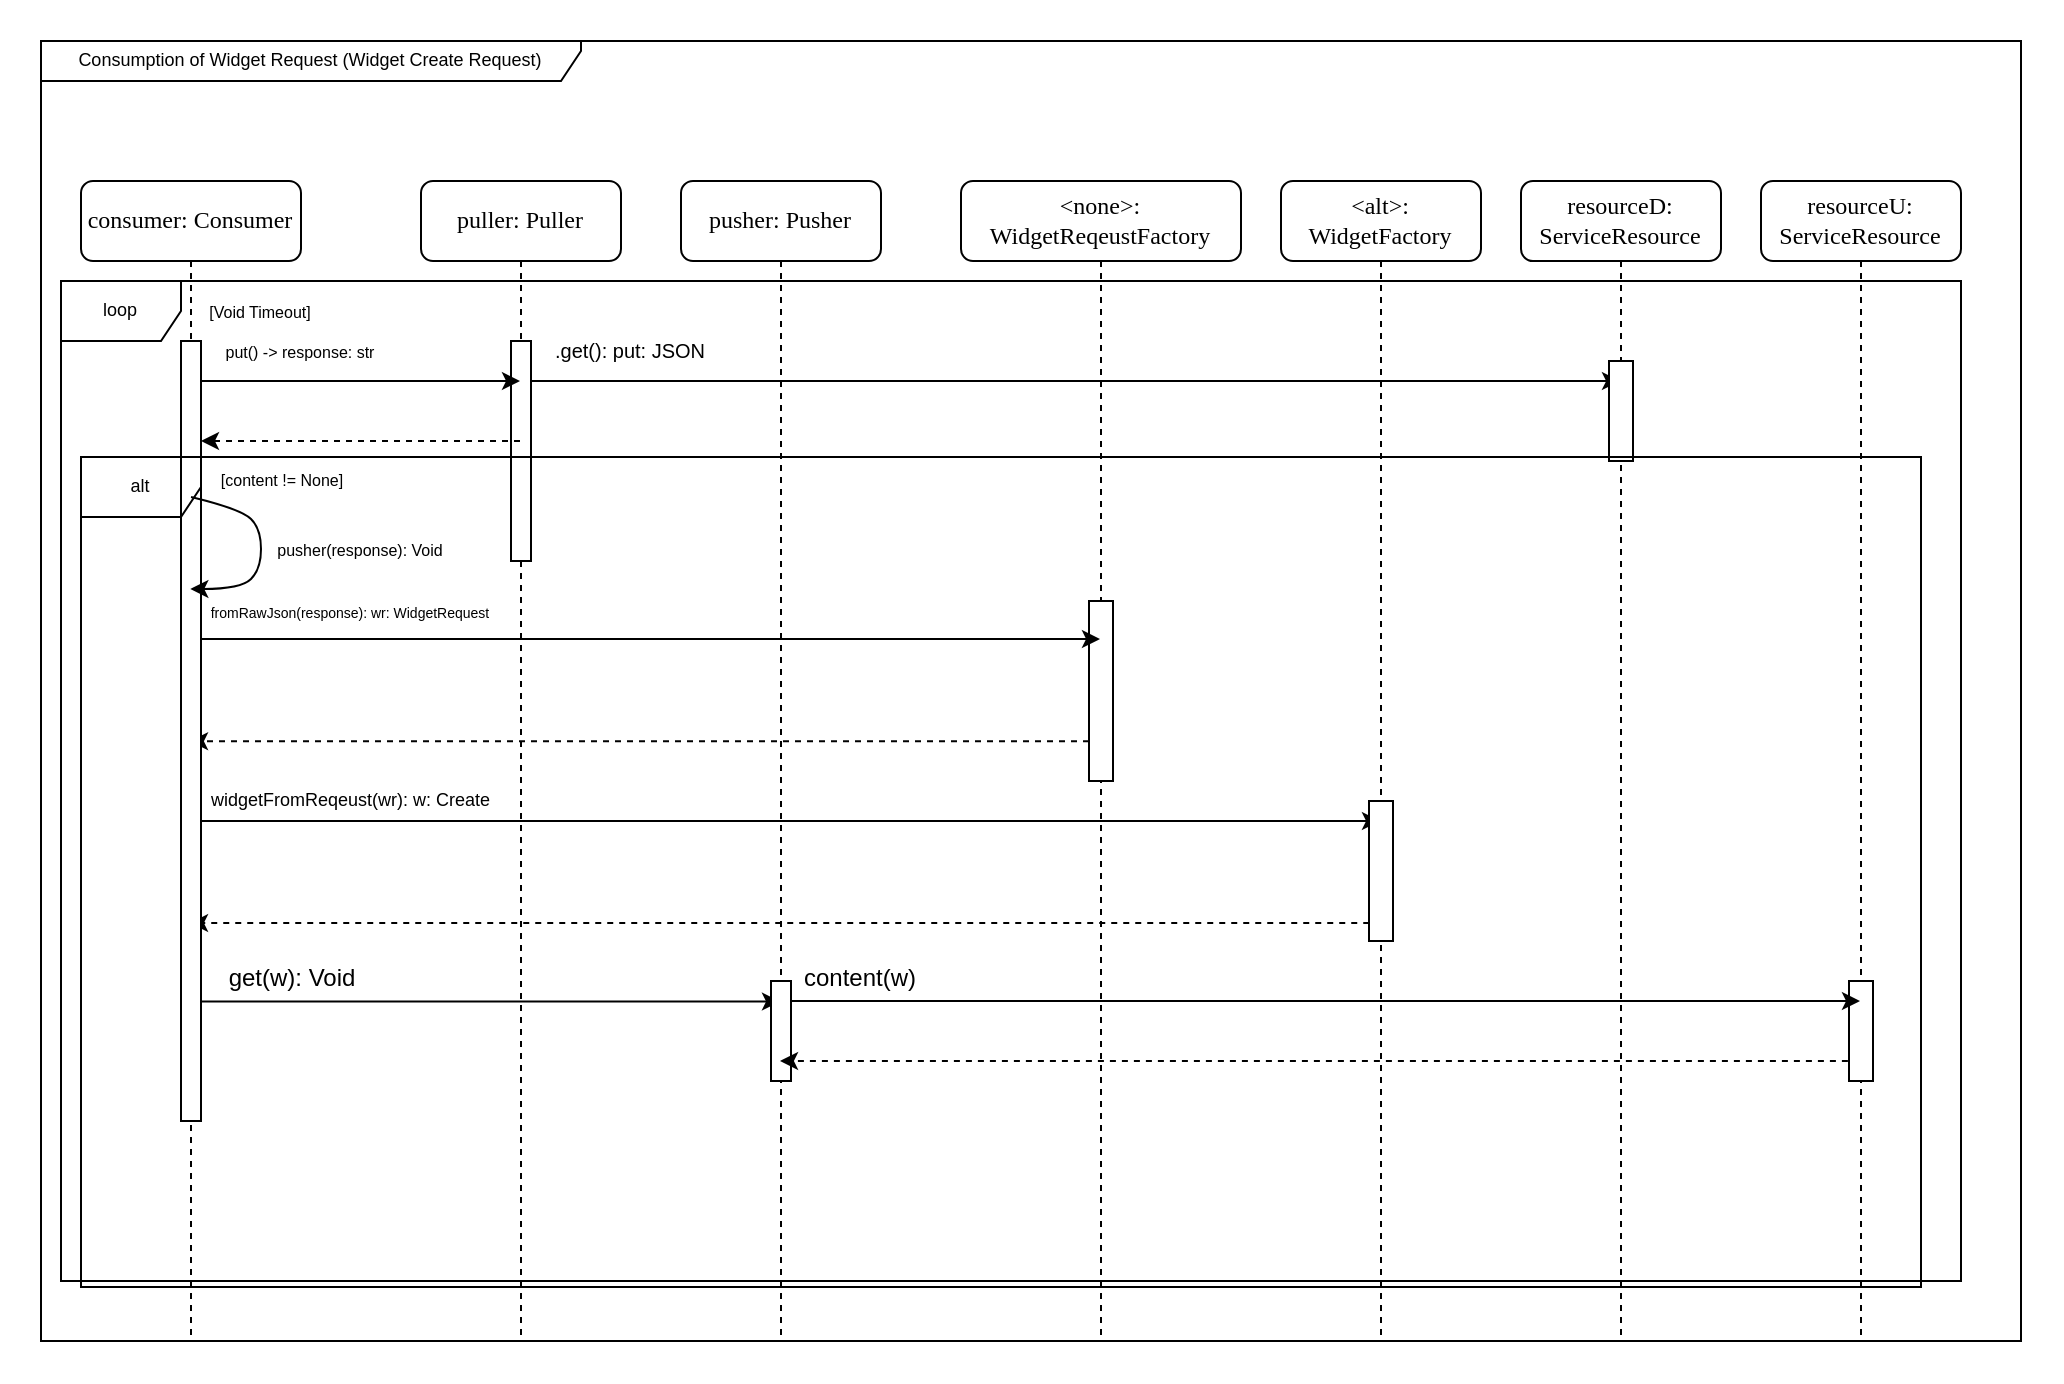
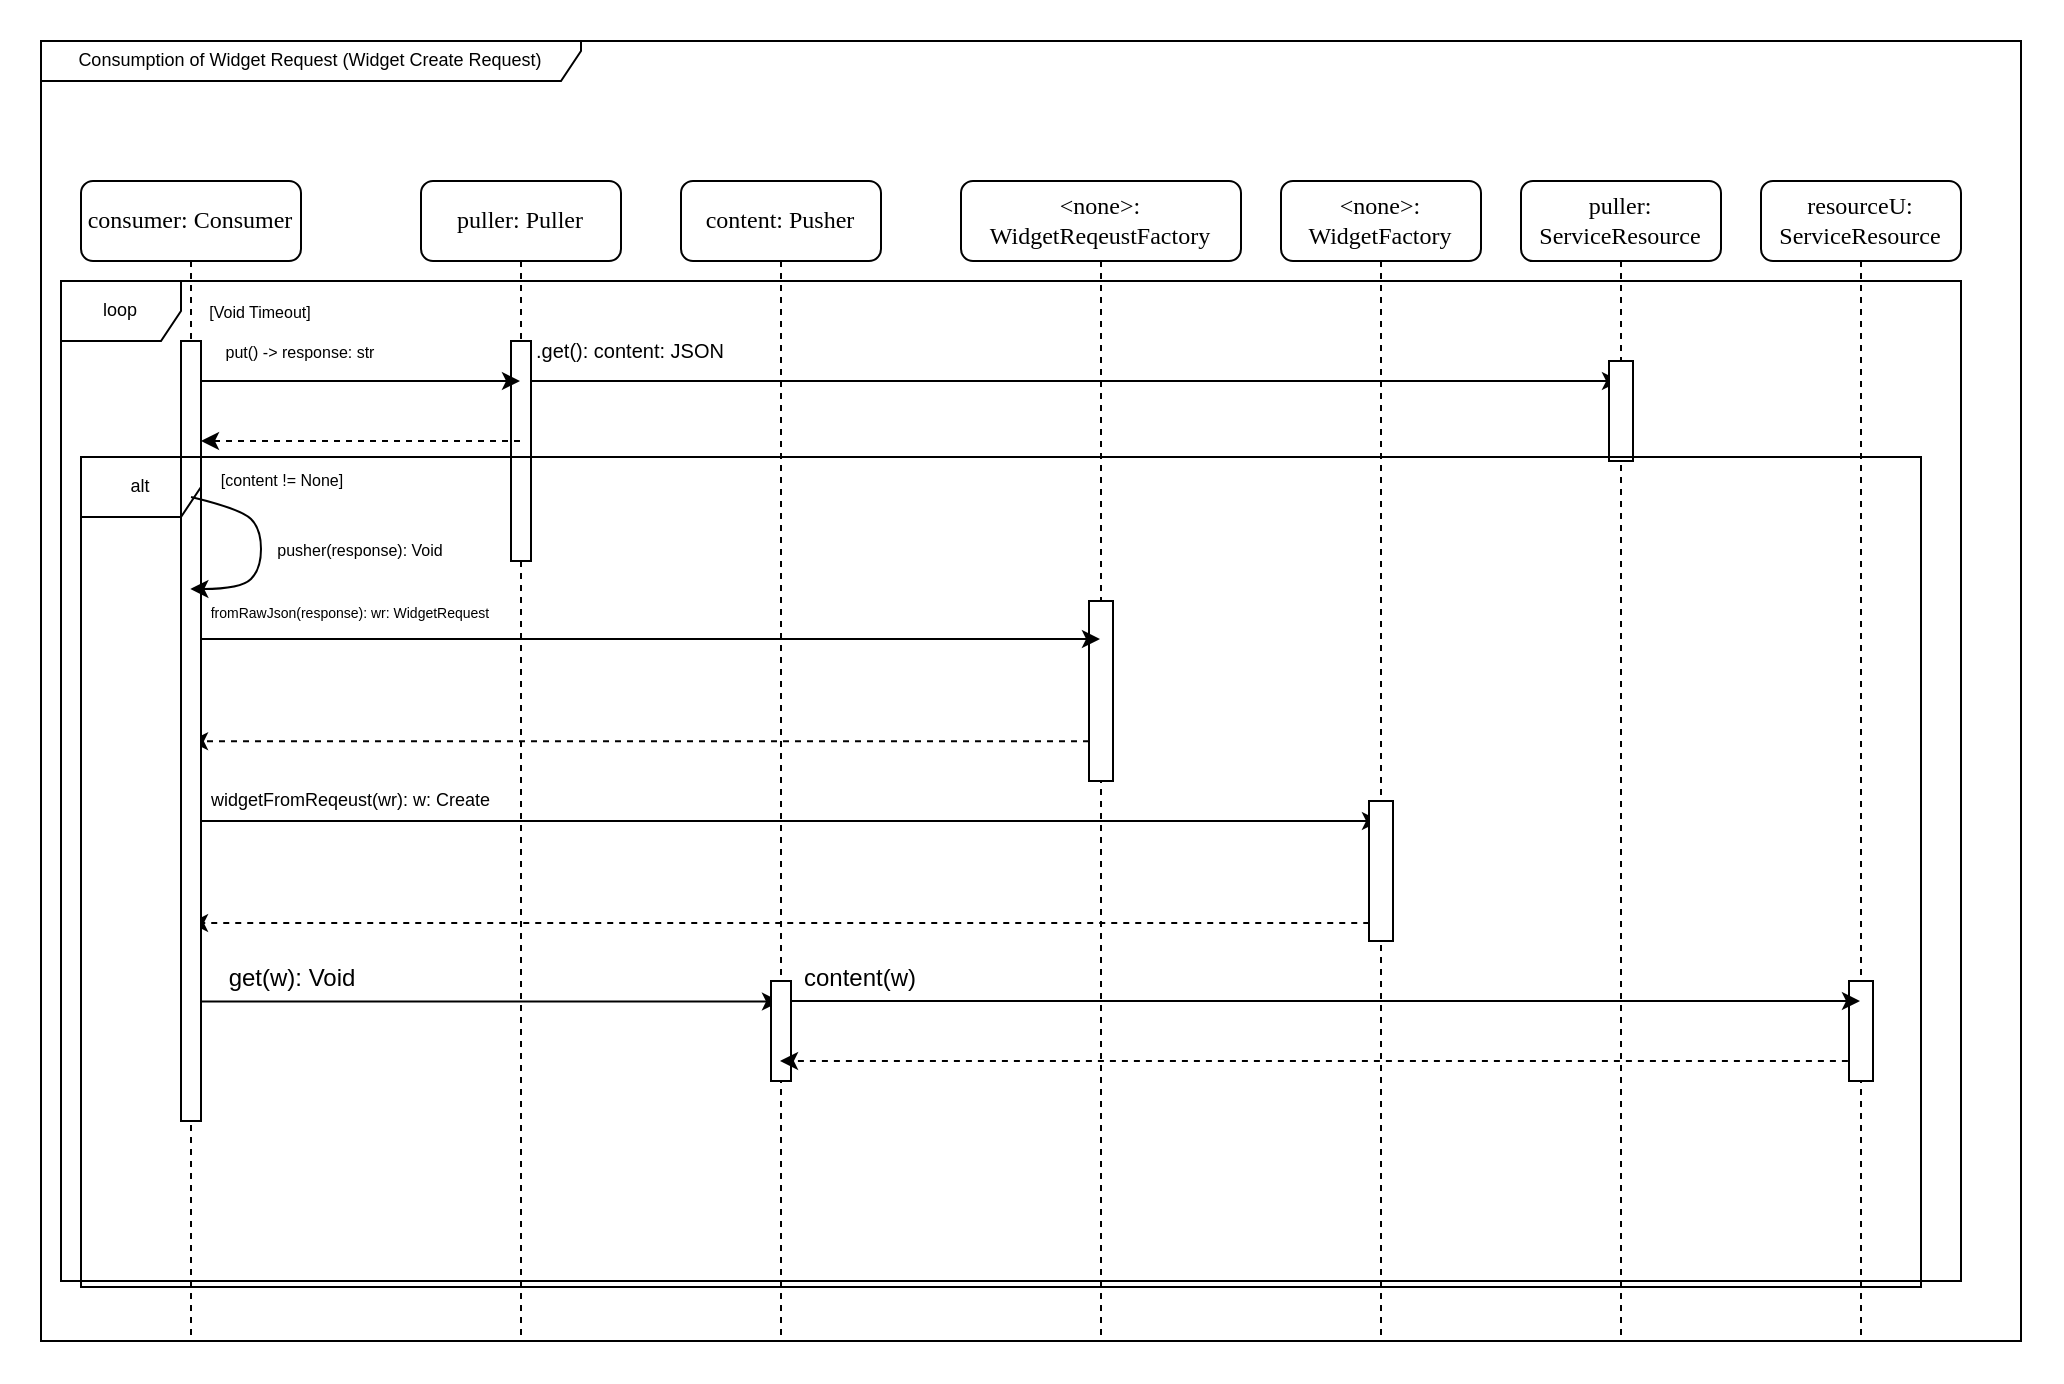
(781, 221) -> (781, 221)
(1381, 221) -> (1381, 221)
(1621, 221) -> (1621, 221)
(631, 351) -> (631, 351)
